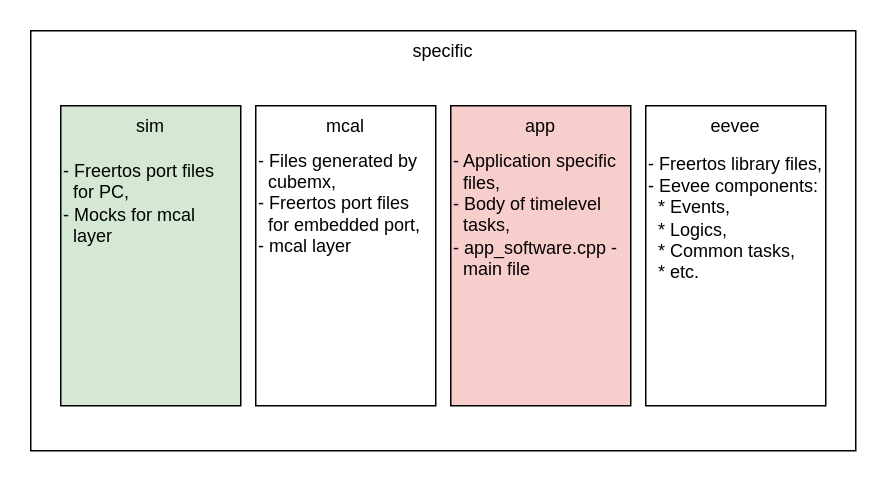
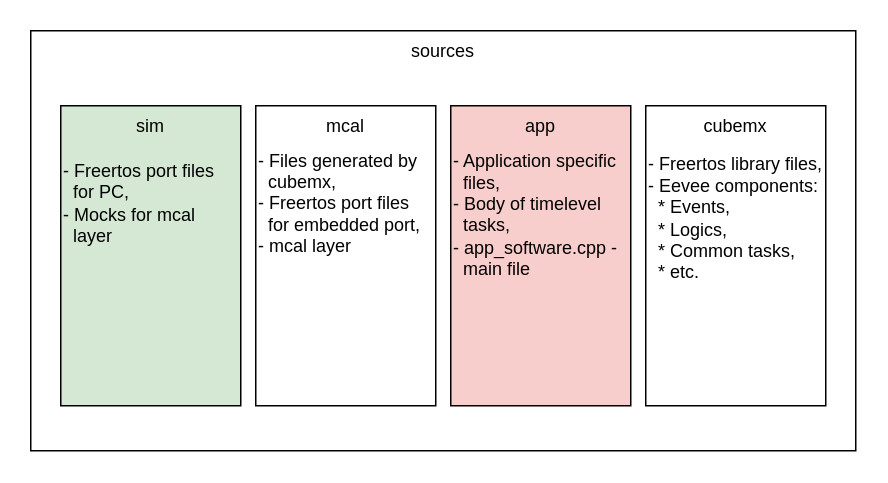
(443, 52) -> (443, 52)
(736, 127) -> (736, 127)
